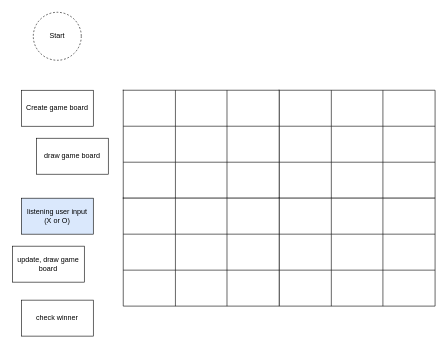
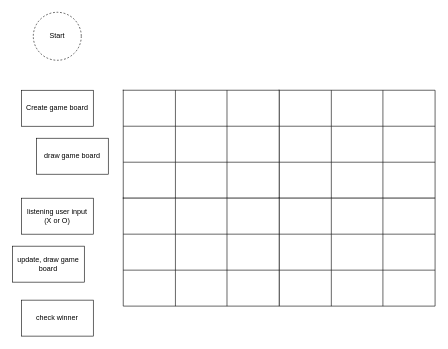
(57, 216) -> (57, 216)
